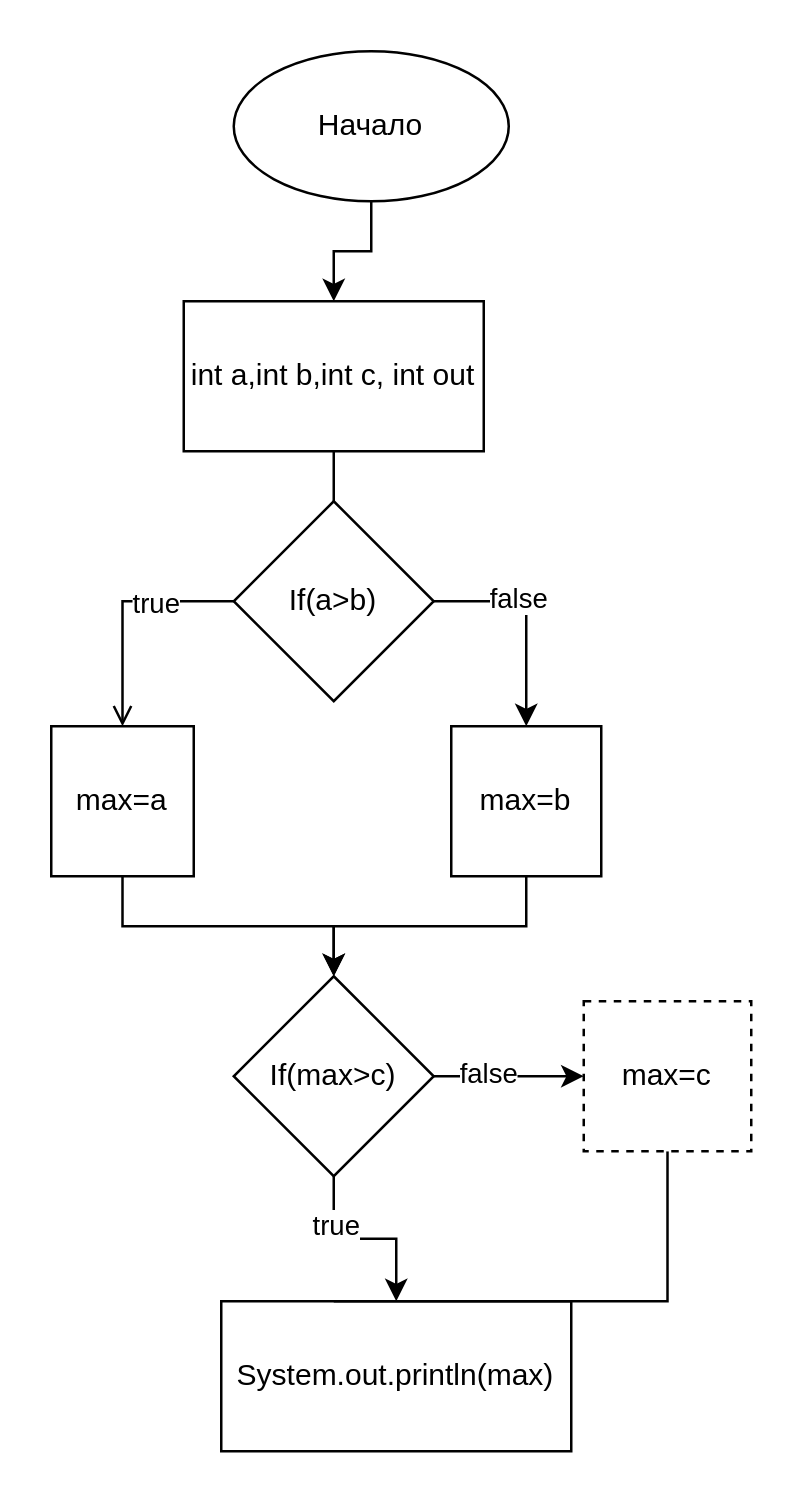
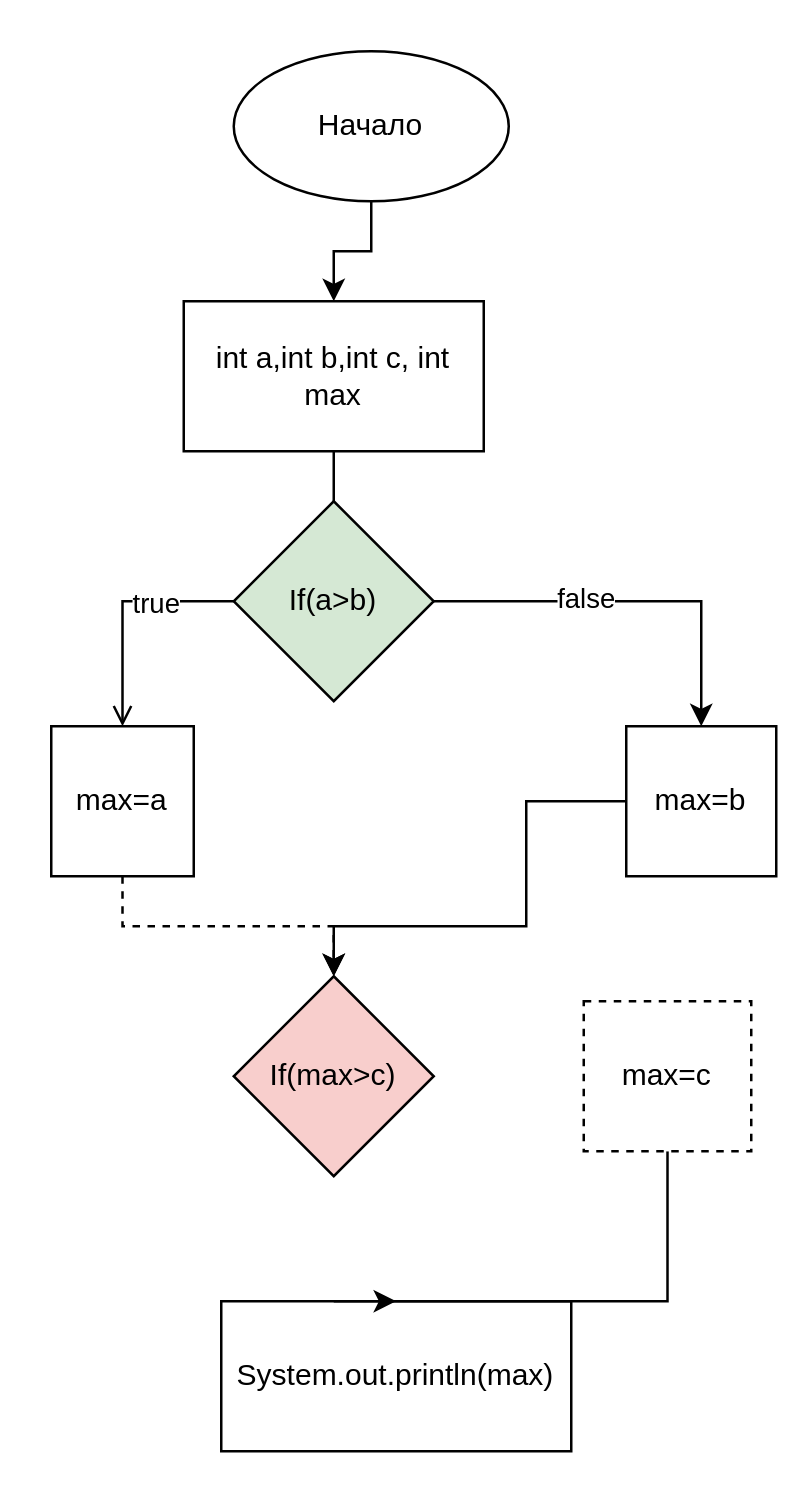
(334, 376) -> (334, 376)
(334, 601) -> (334, 601)
(526, 801) -> (701, 801)
(203, 926) -> (203, 926)
(334, 1076) -> (334, 1076)
(501, 1076) -> none
(396, 1243) -> none
(386, 1301) -> (378, 1301)
